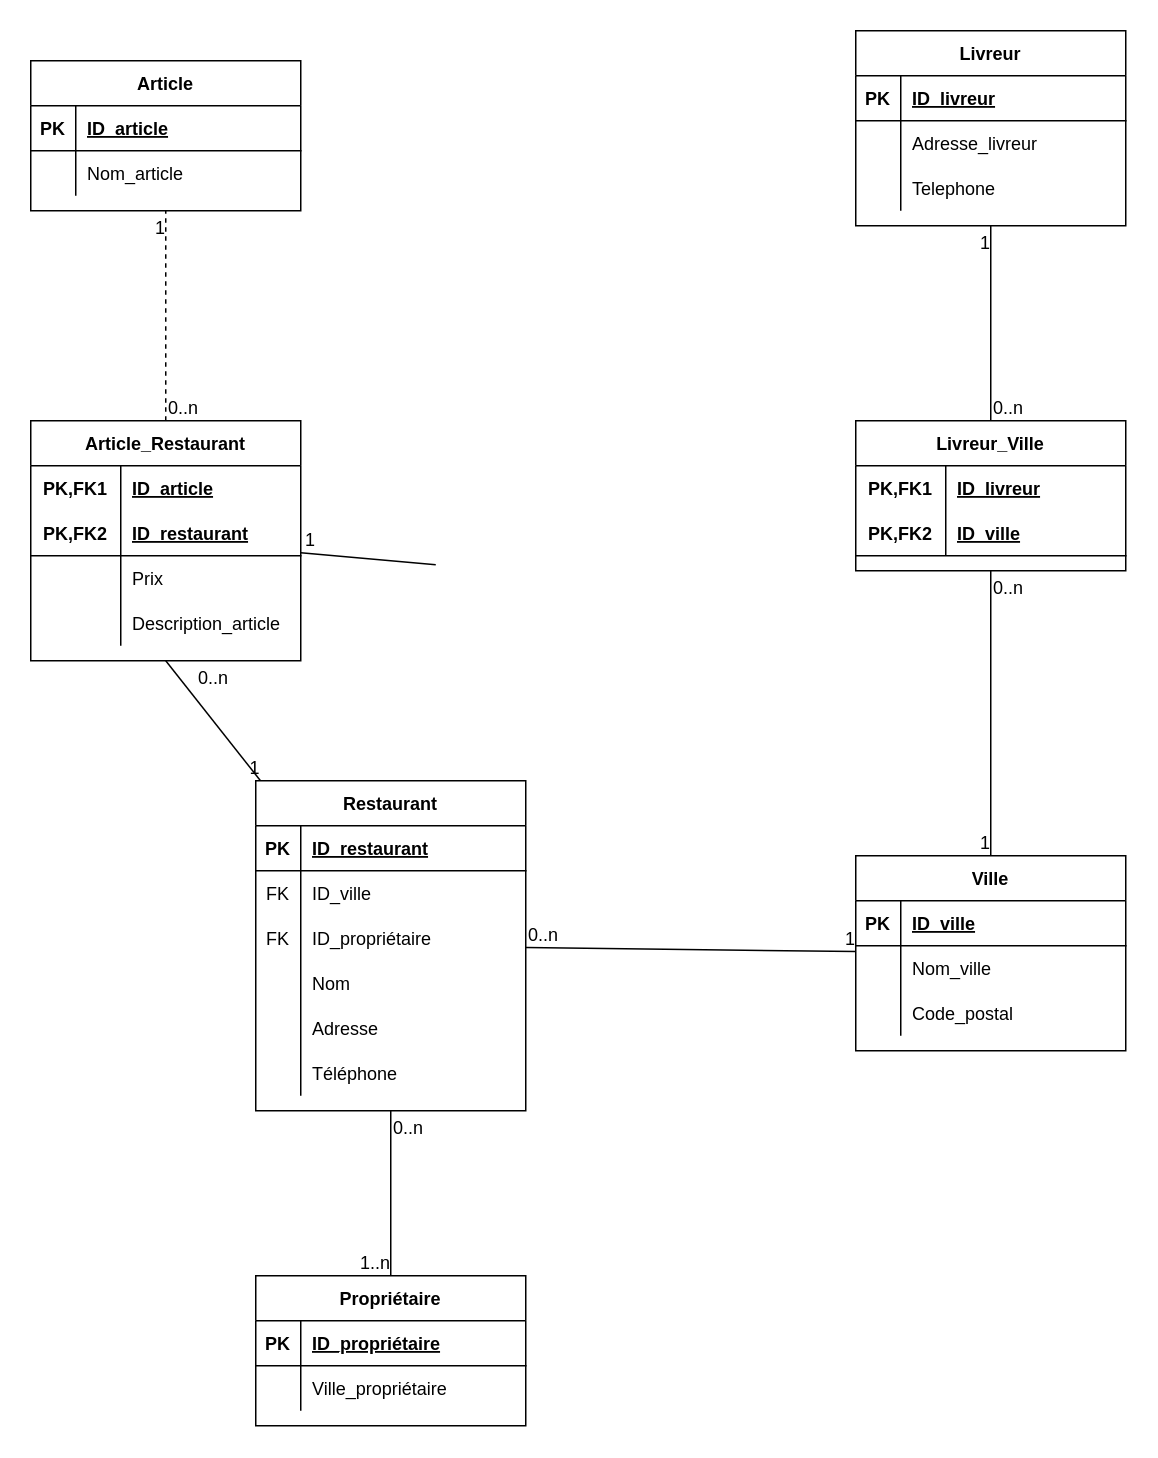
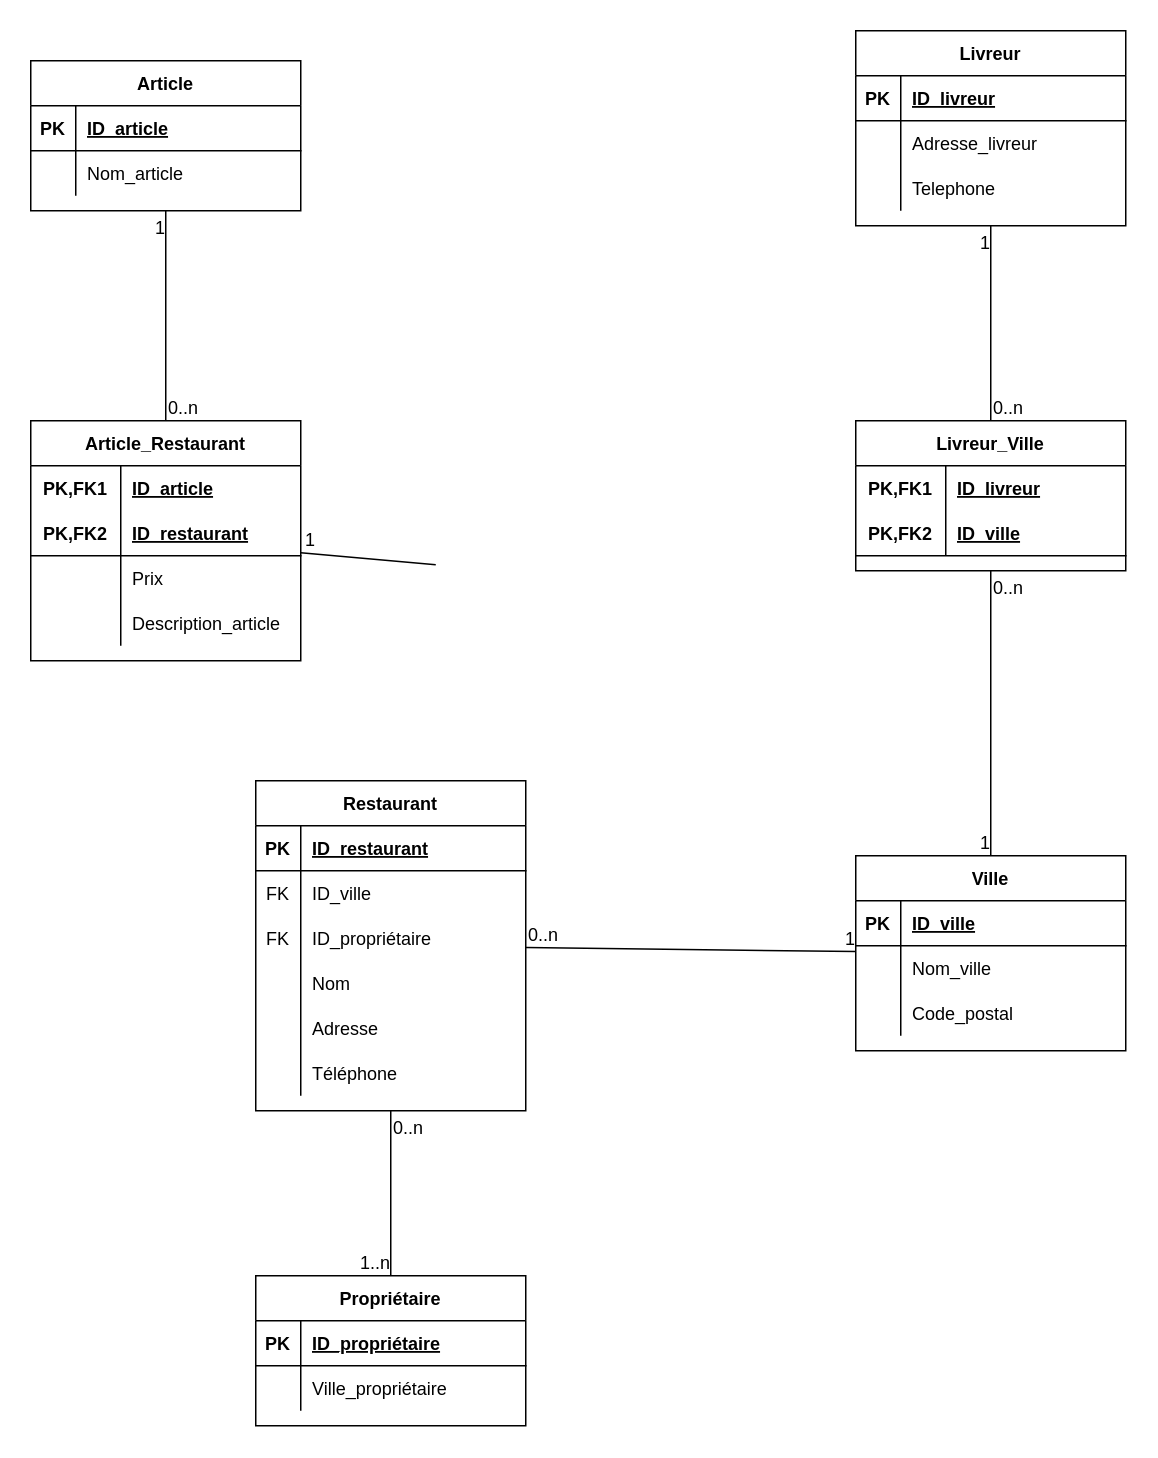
(166, 315) -> (166, 315)
(214, 722) -> none
